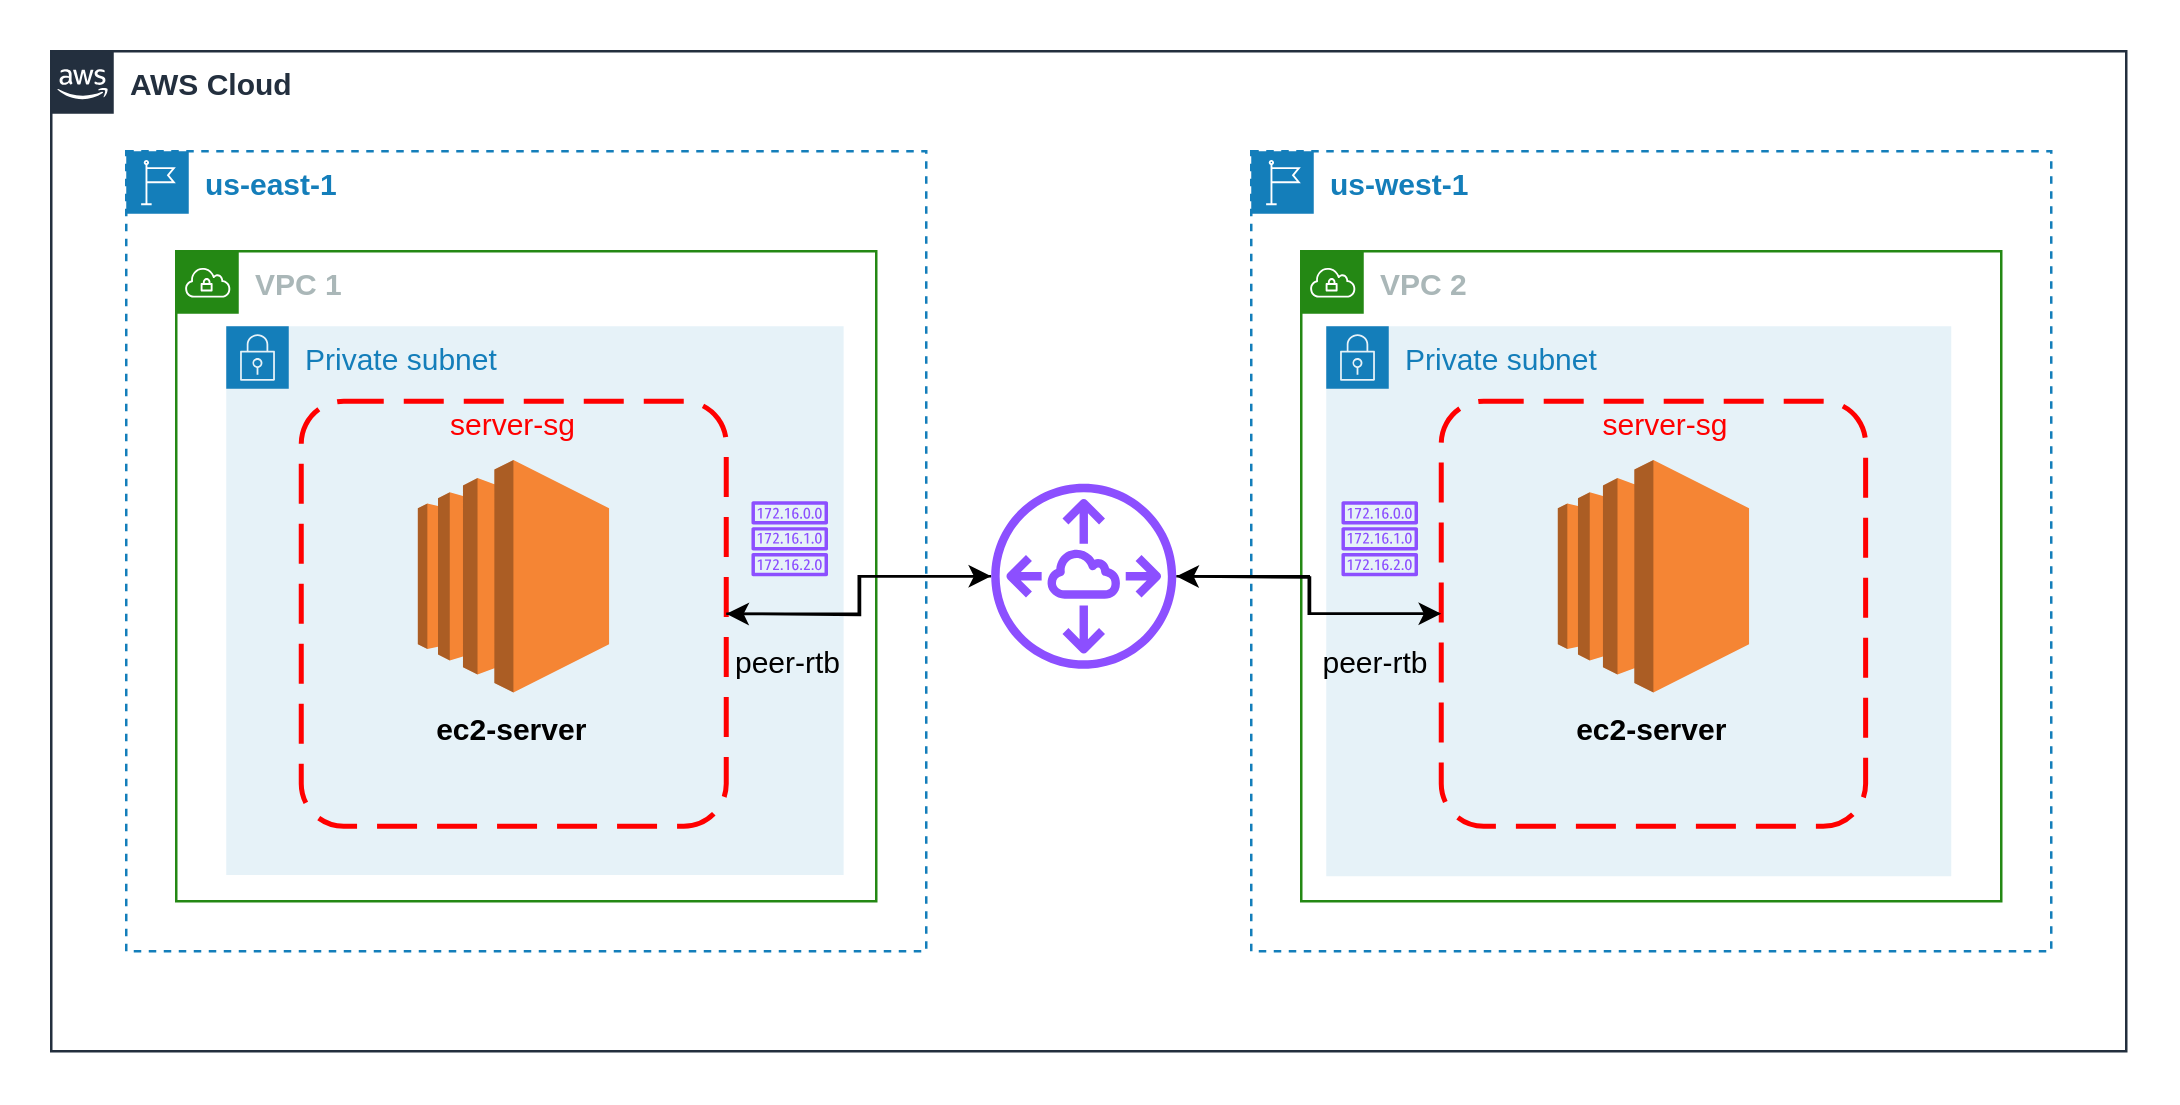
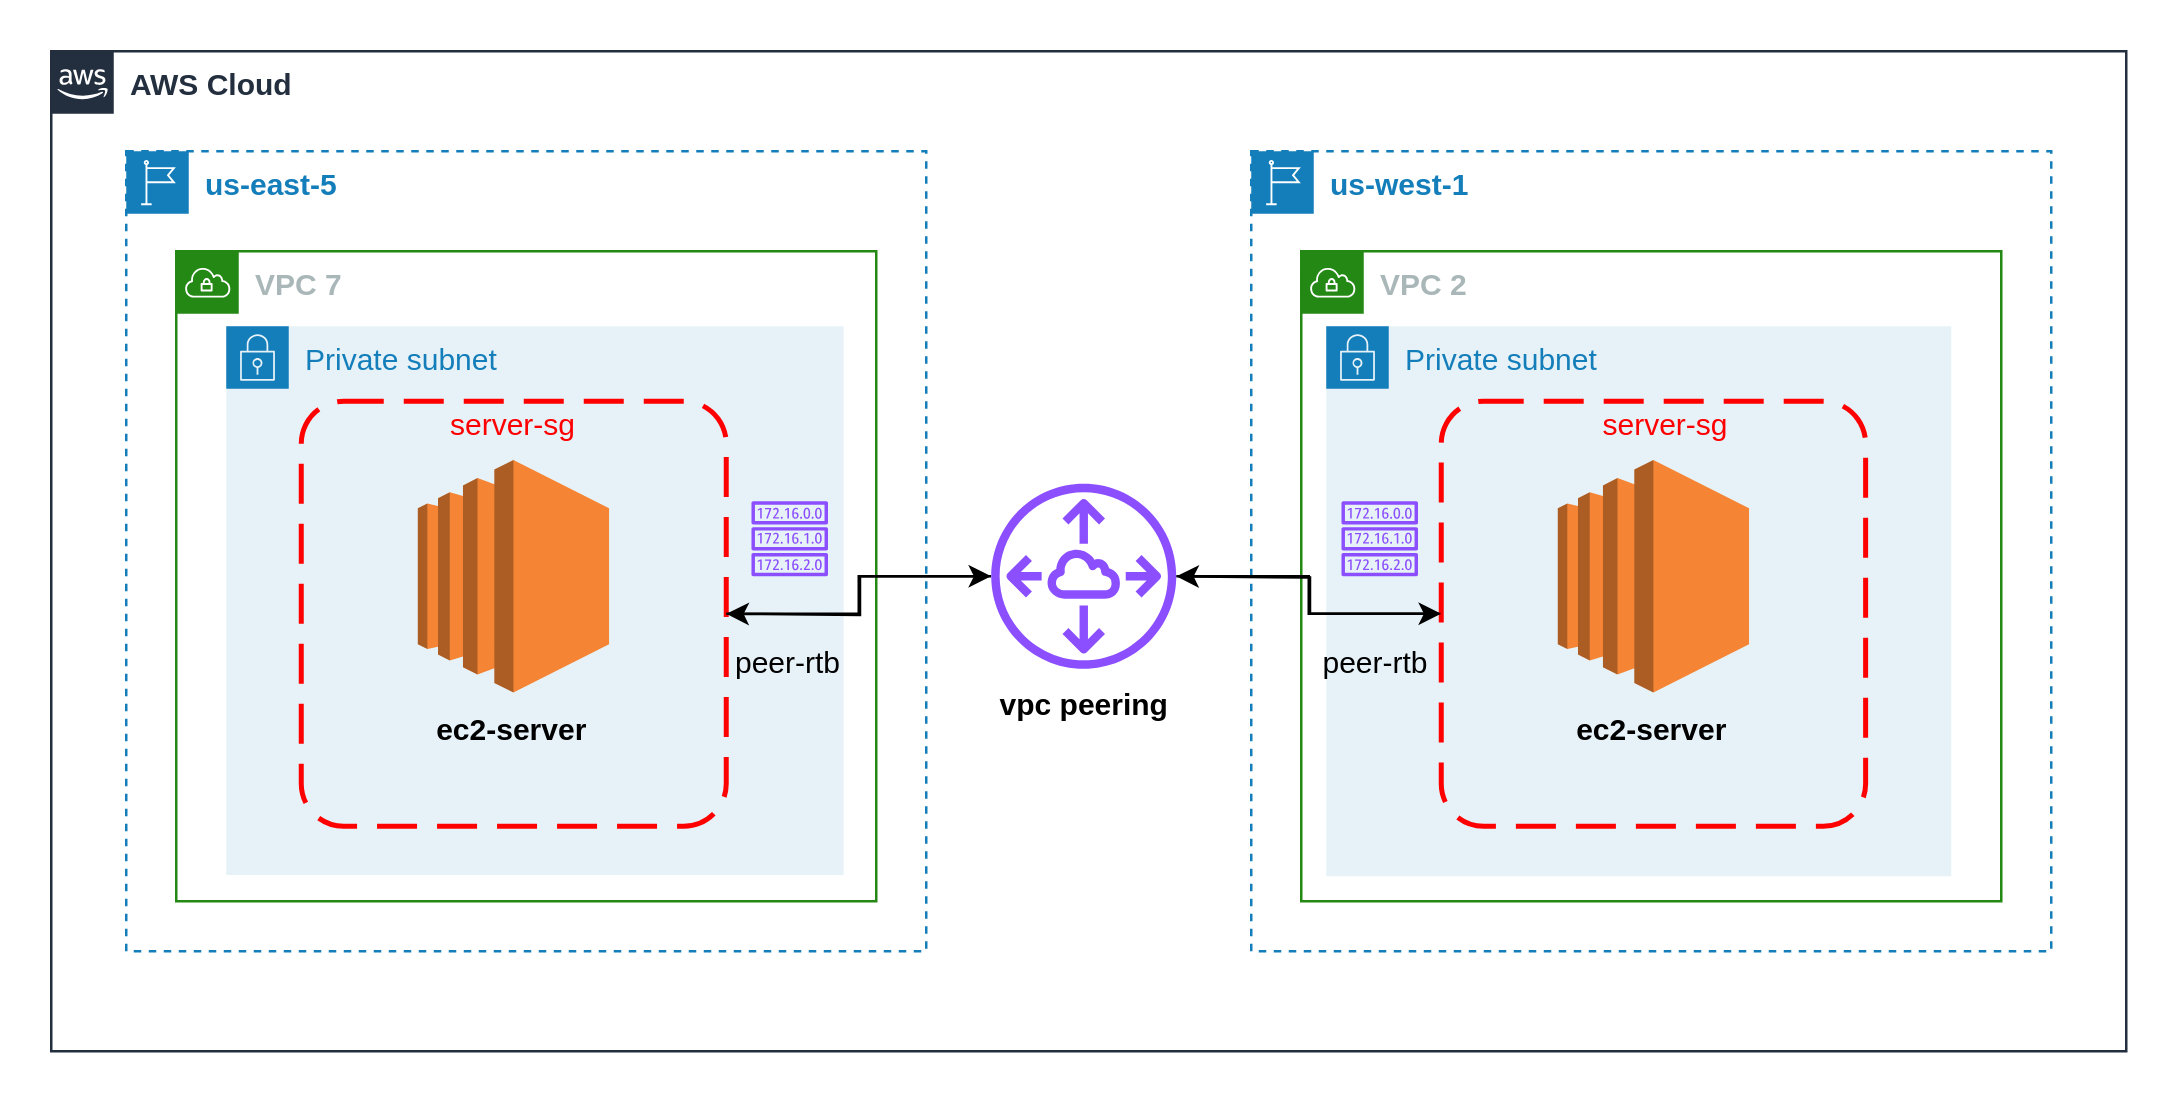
(282, 187) -> (282, 187)
(294, 287) -> (294, 287)
none -> (1084, 706)
